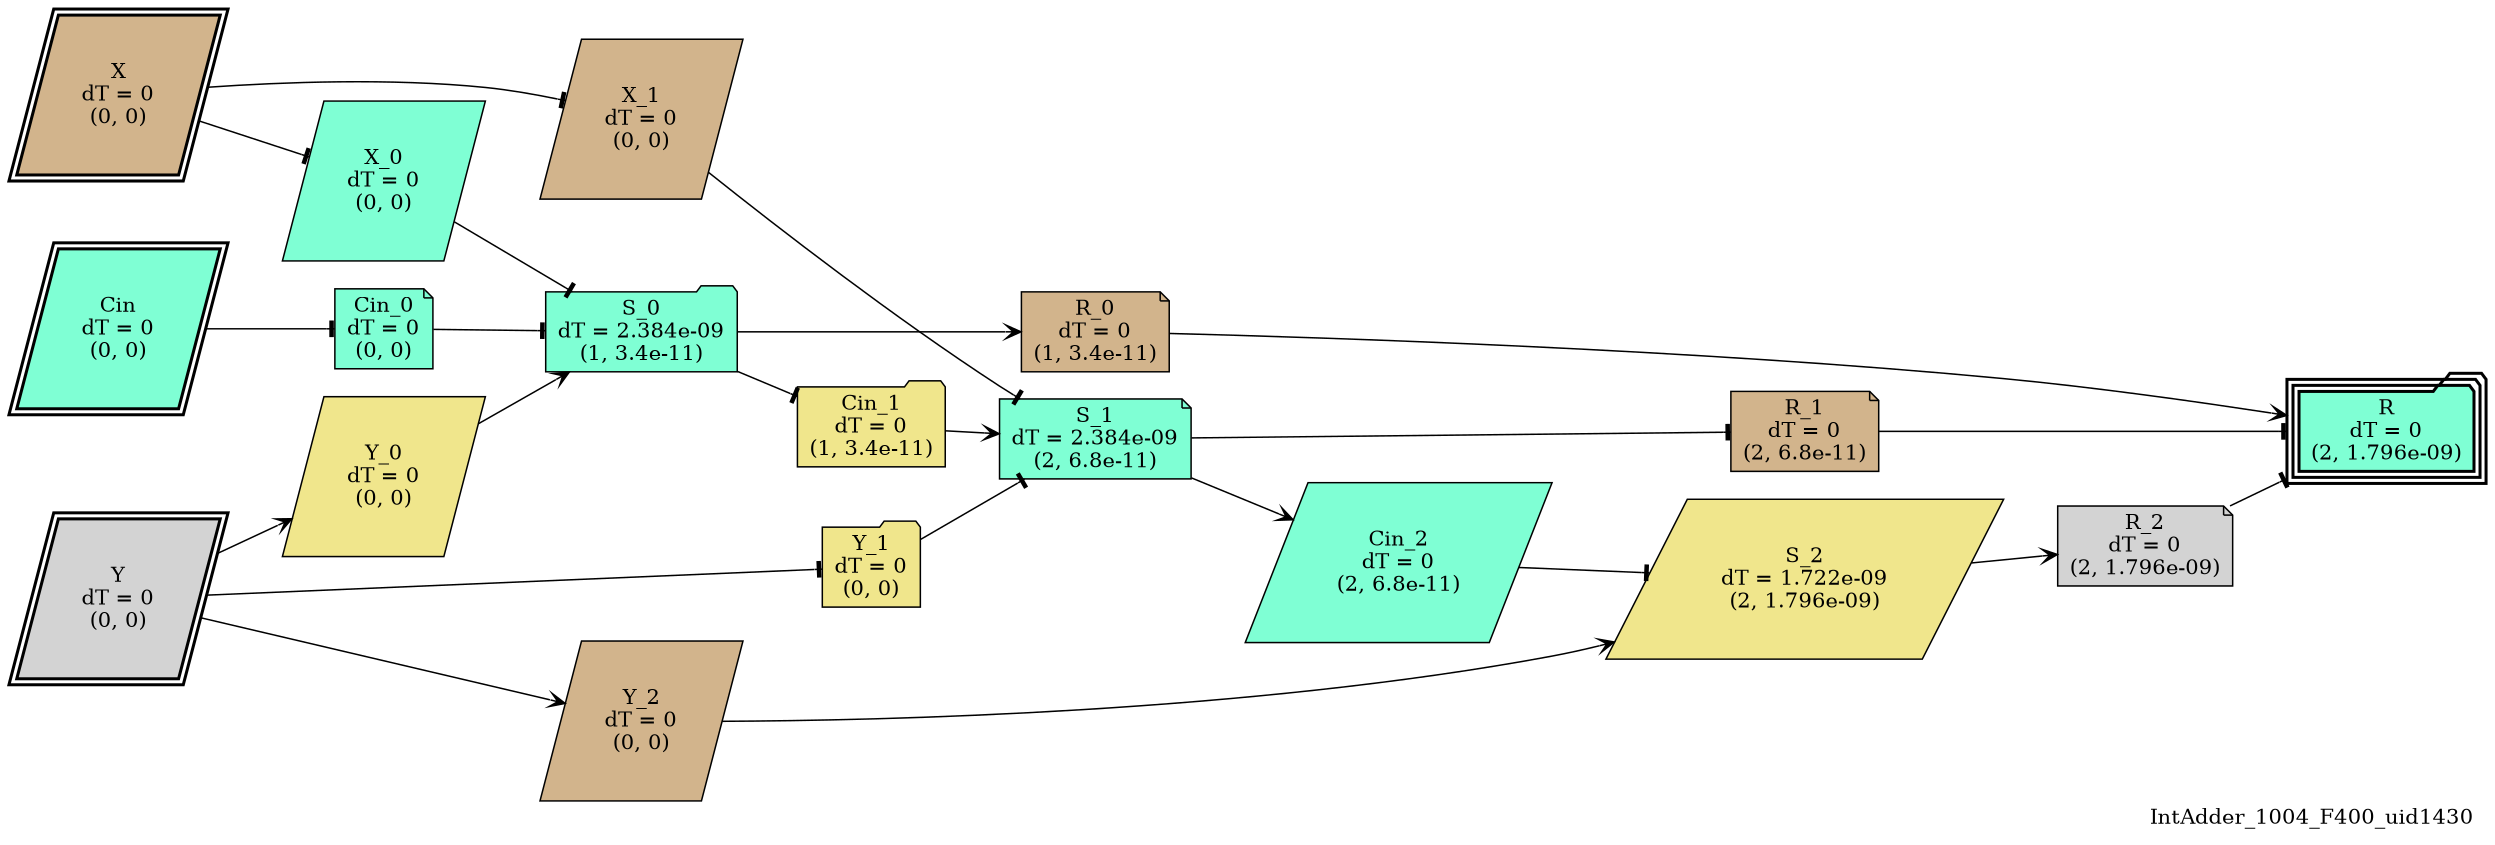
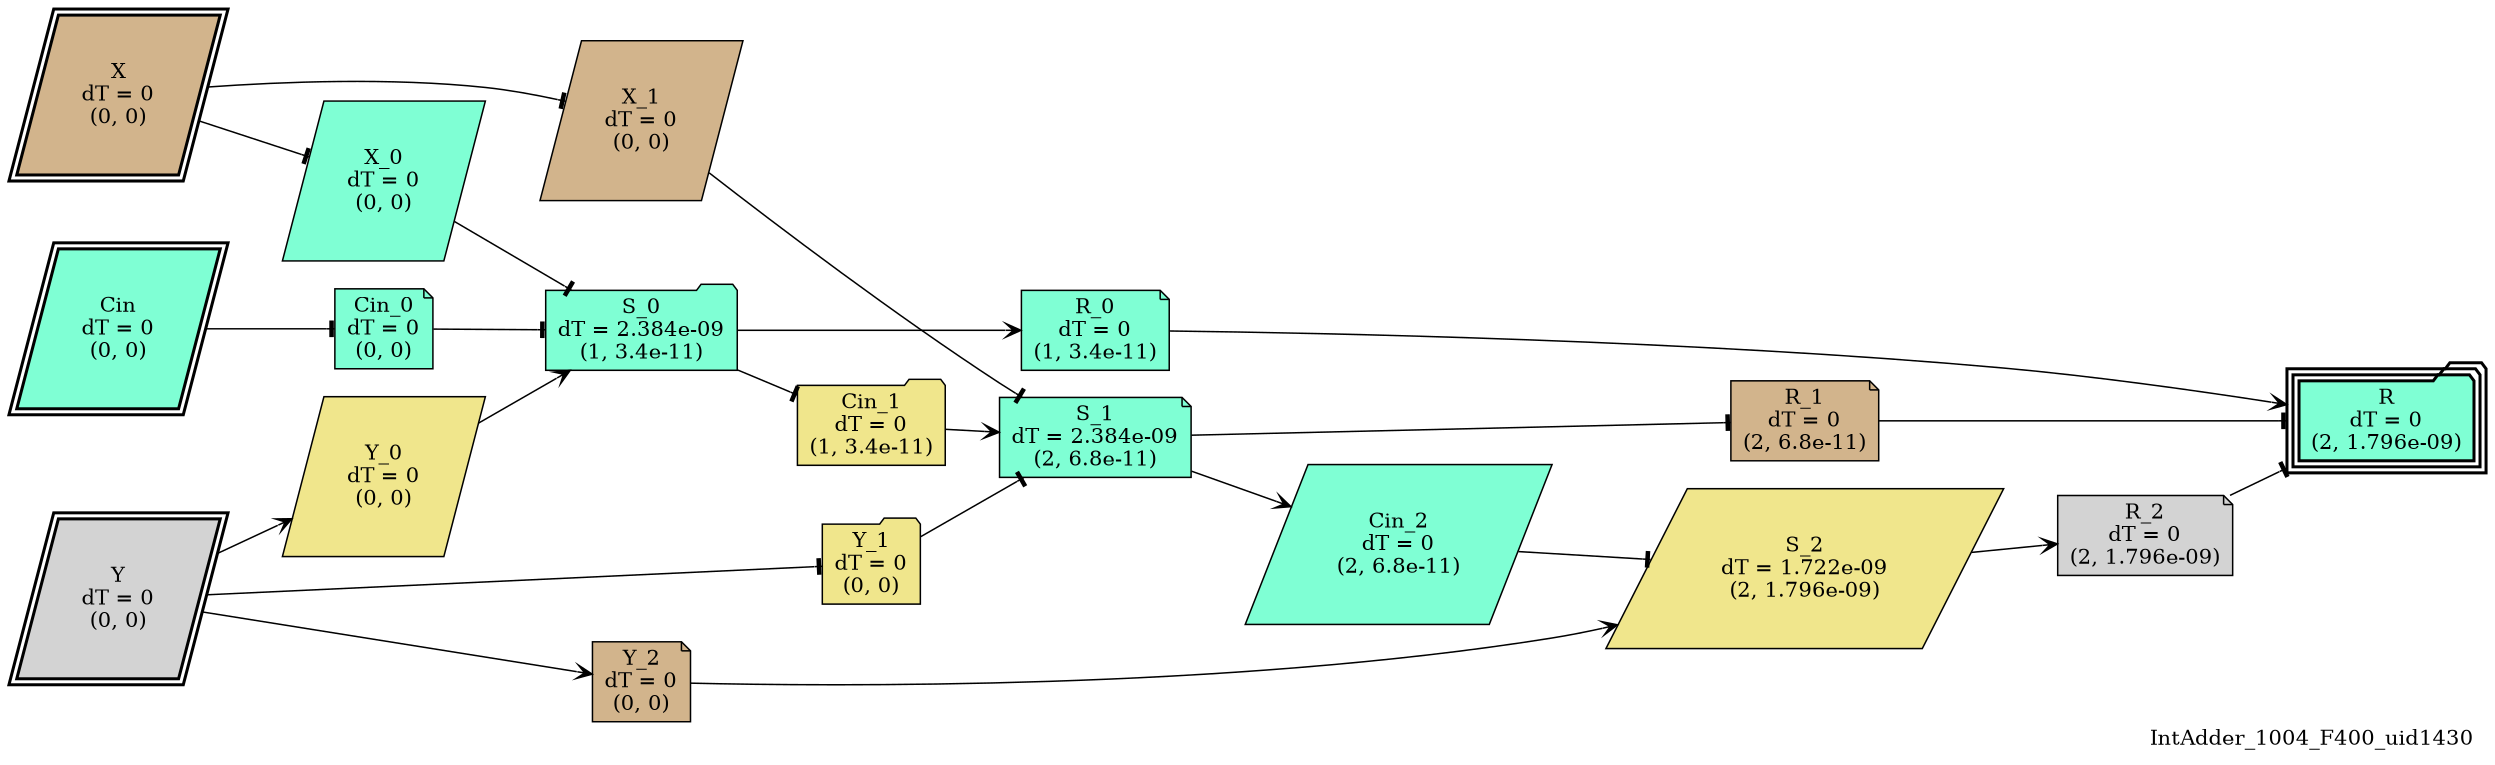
(1095, 332) -> (1095, 330)
(641, 721) -> (641, 682)
